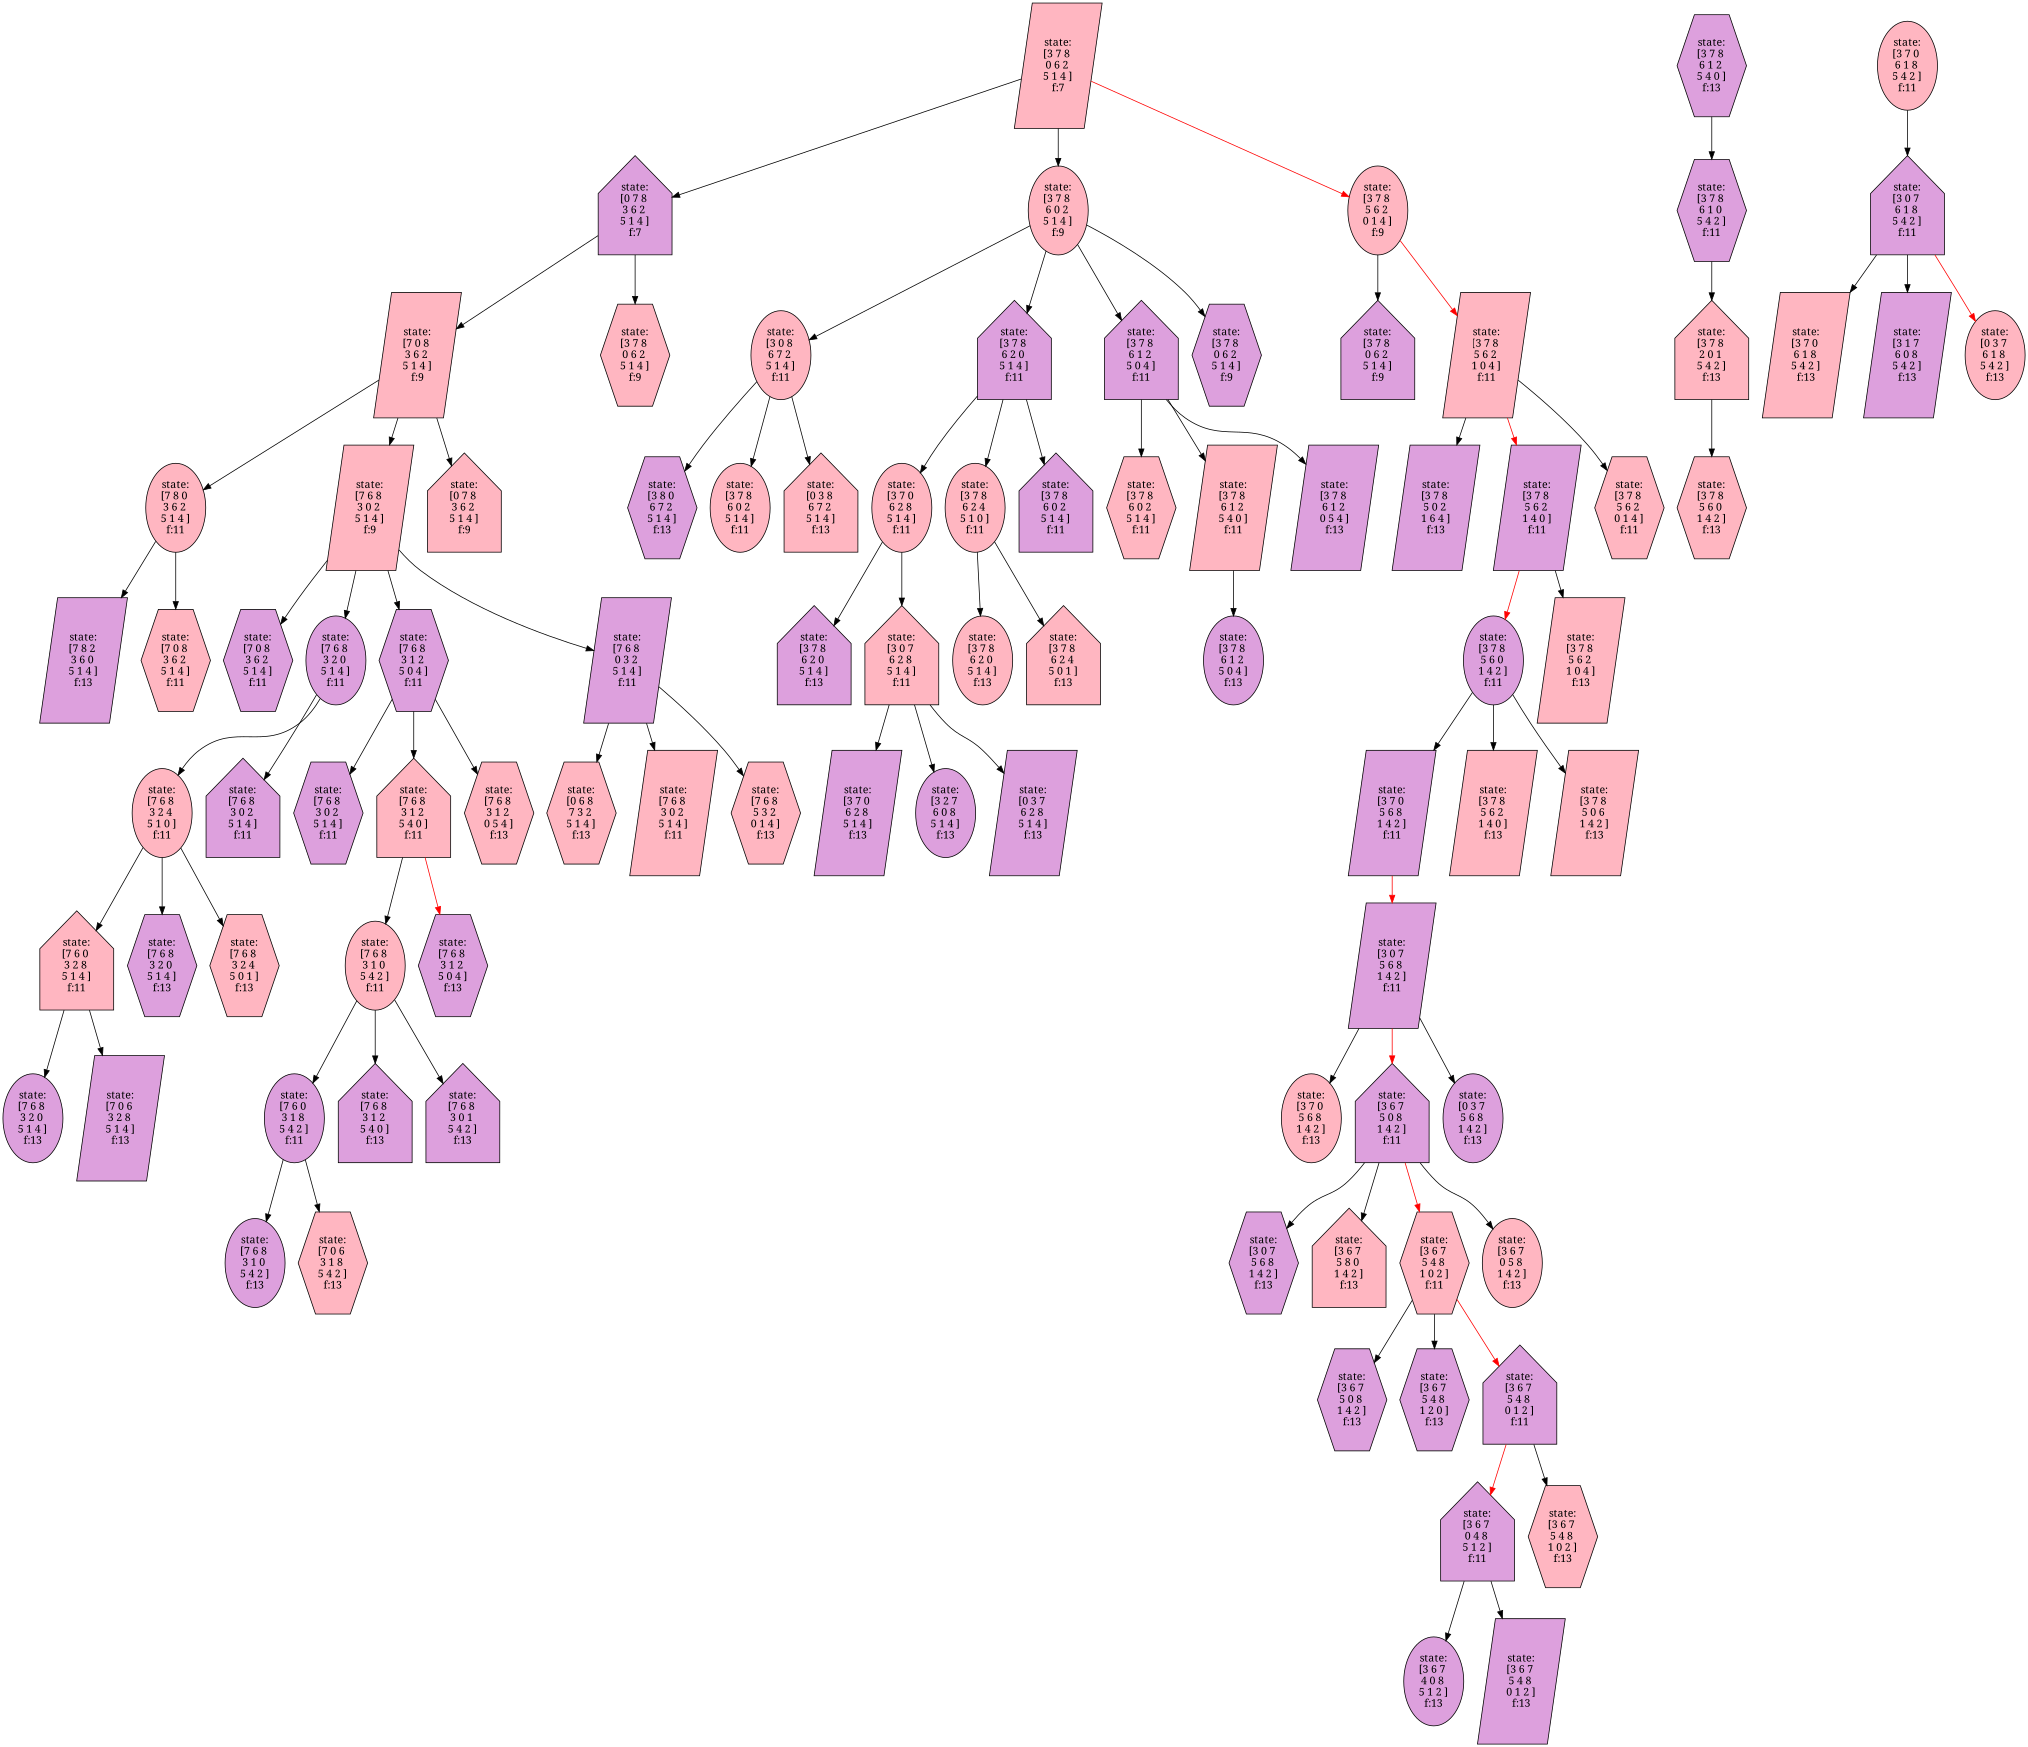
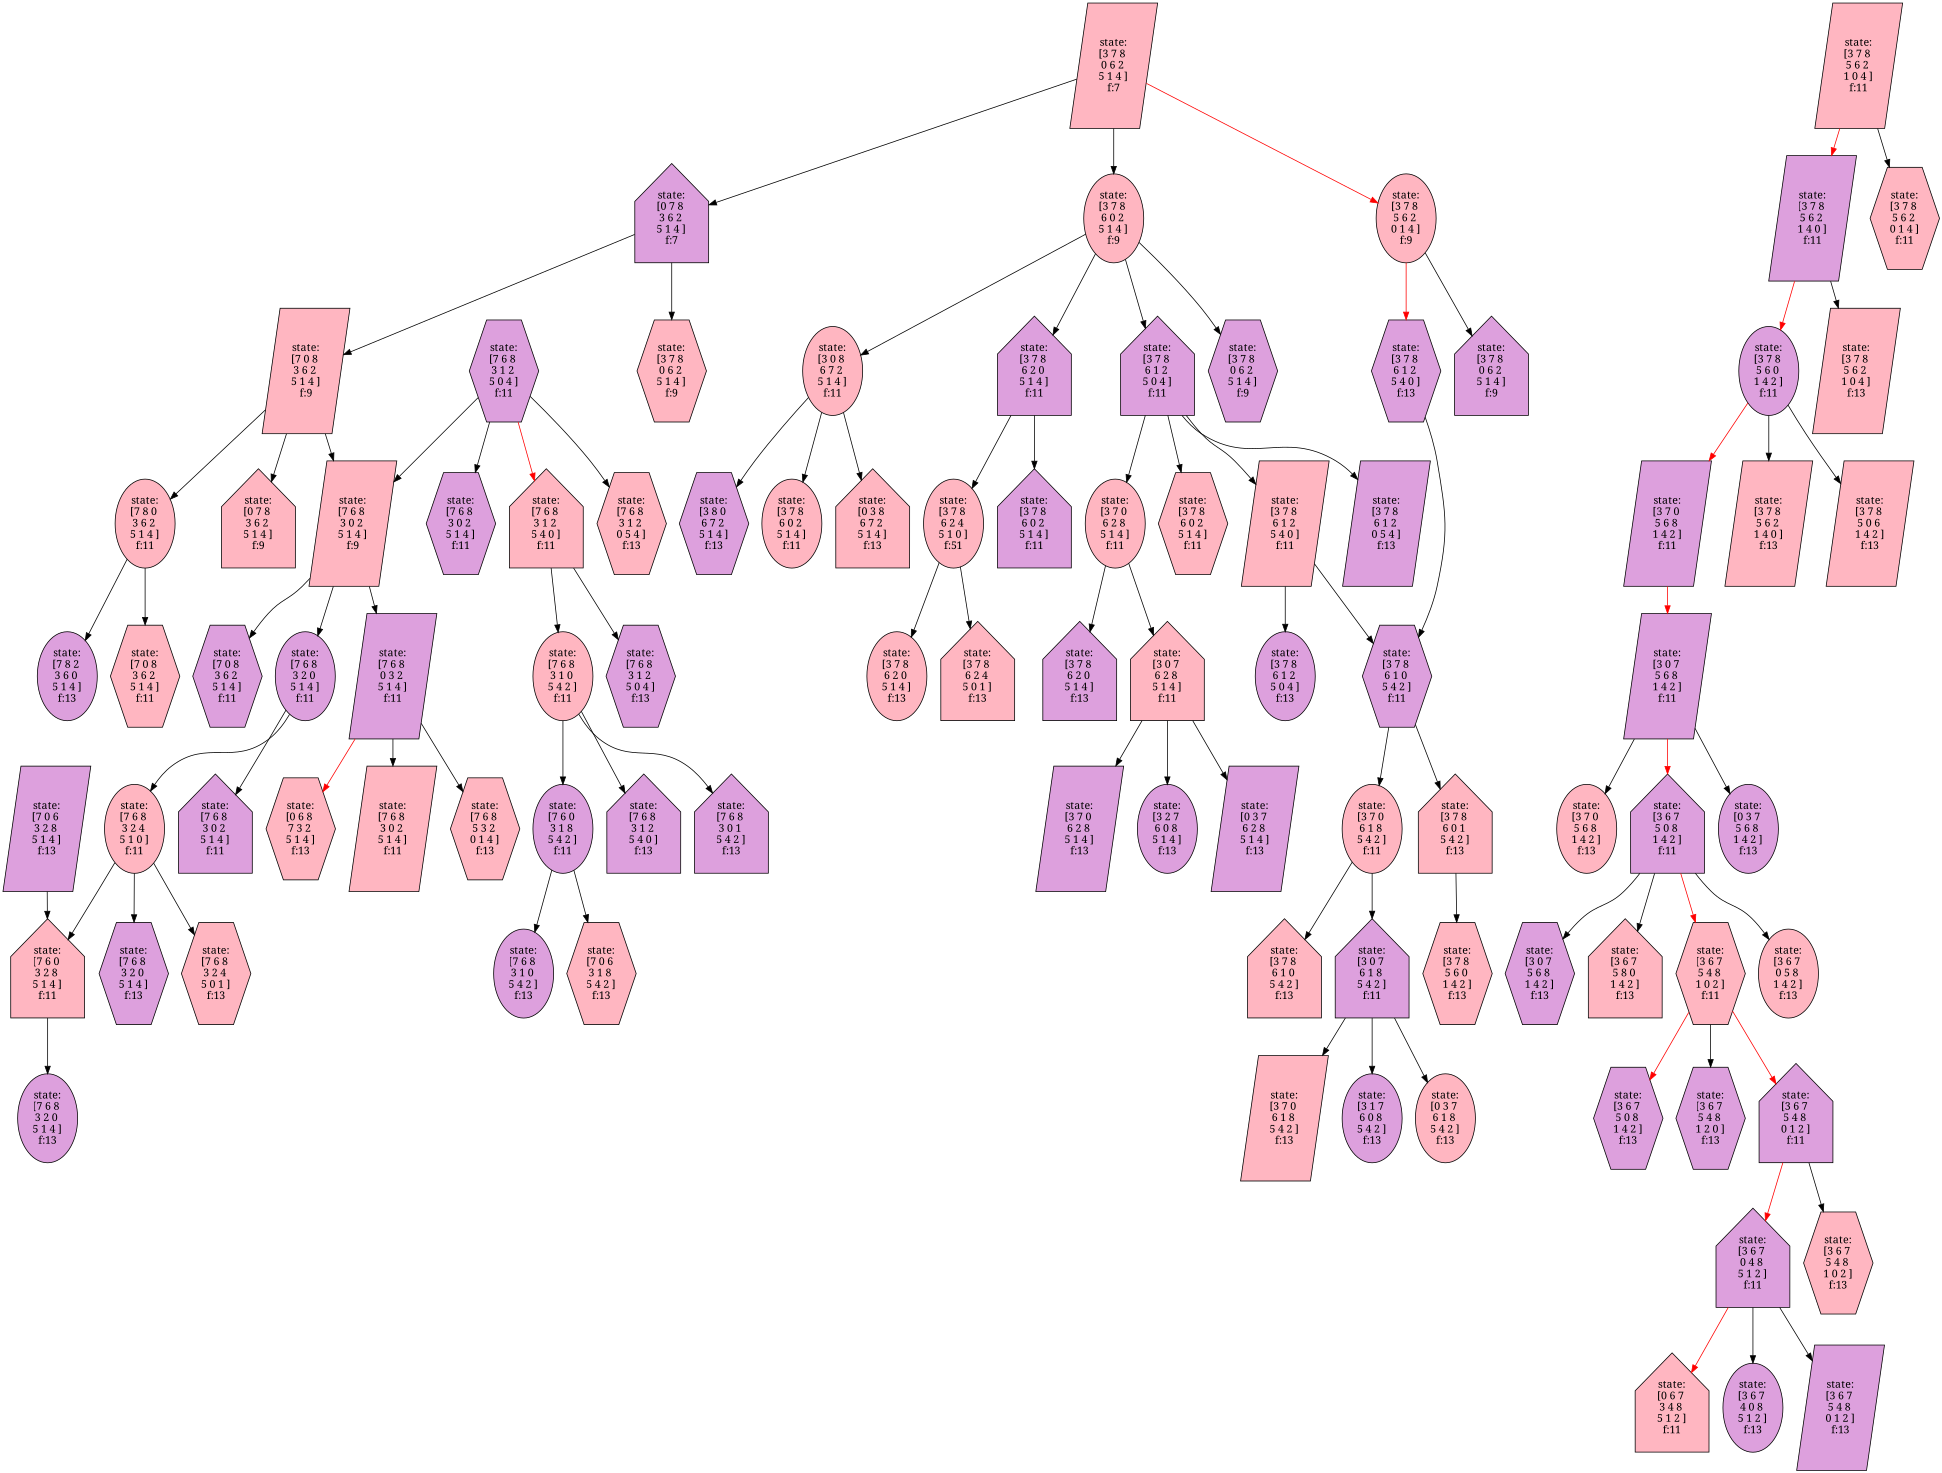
(1426, 275) -> (1406, 287)
(1953, 285) -> (1409, 1047)
(1712, 355) -> (1455, 829)
(1907, 355) -> (1372, 1118)
(949, 430) -> (1137, 445)
(975, 508) -> (954, 524)
(1436, 508) -> none
(392, 586) -> (439, 437)
none -> (1342, 601)
(84, 660) -> (67, 676)
(1455, 718) -> (1731, 429)
(414, 731) -> (525, 448)
(604, 739) -> (341, 762)
none -> (1385, 753)
(432, 882) -> (594, 601)
none -> (1285, 974)
(95, 1029) -> (47, 901)
(1395, 1328) -> (1671, 1043)
none -> (1672, 1408)
